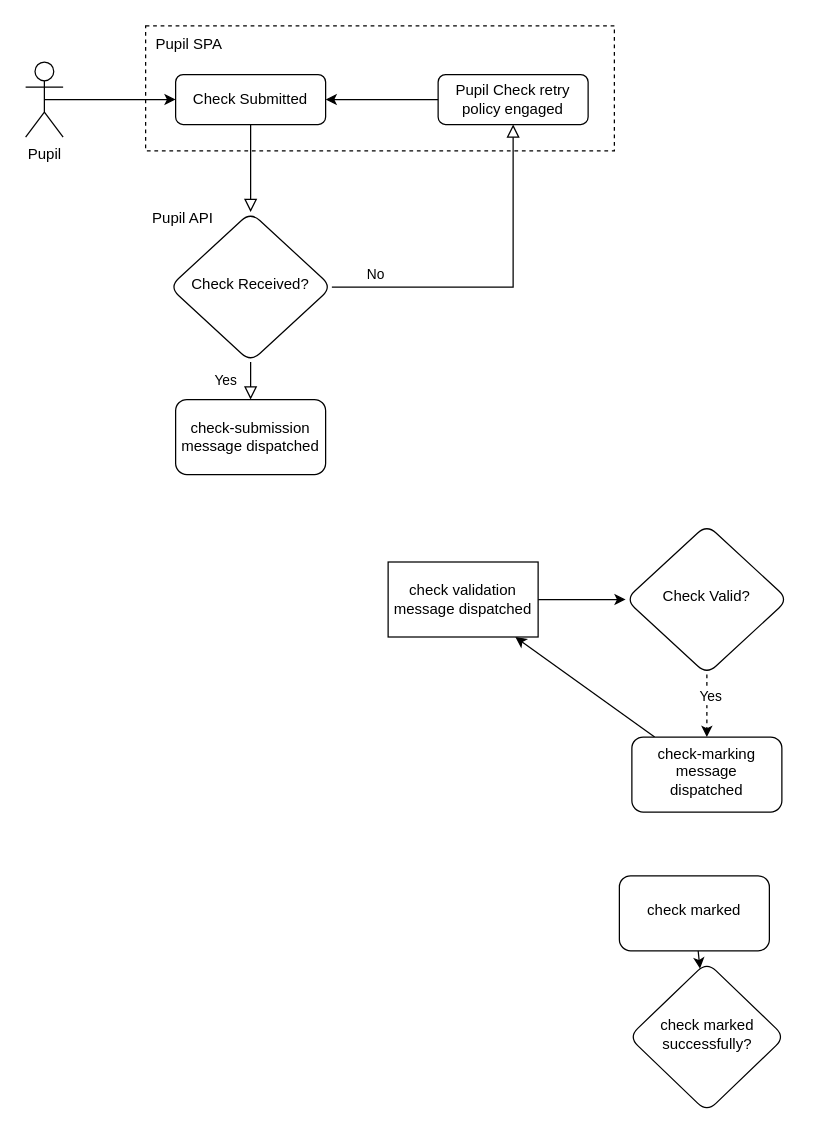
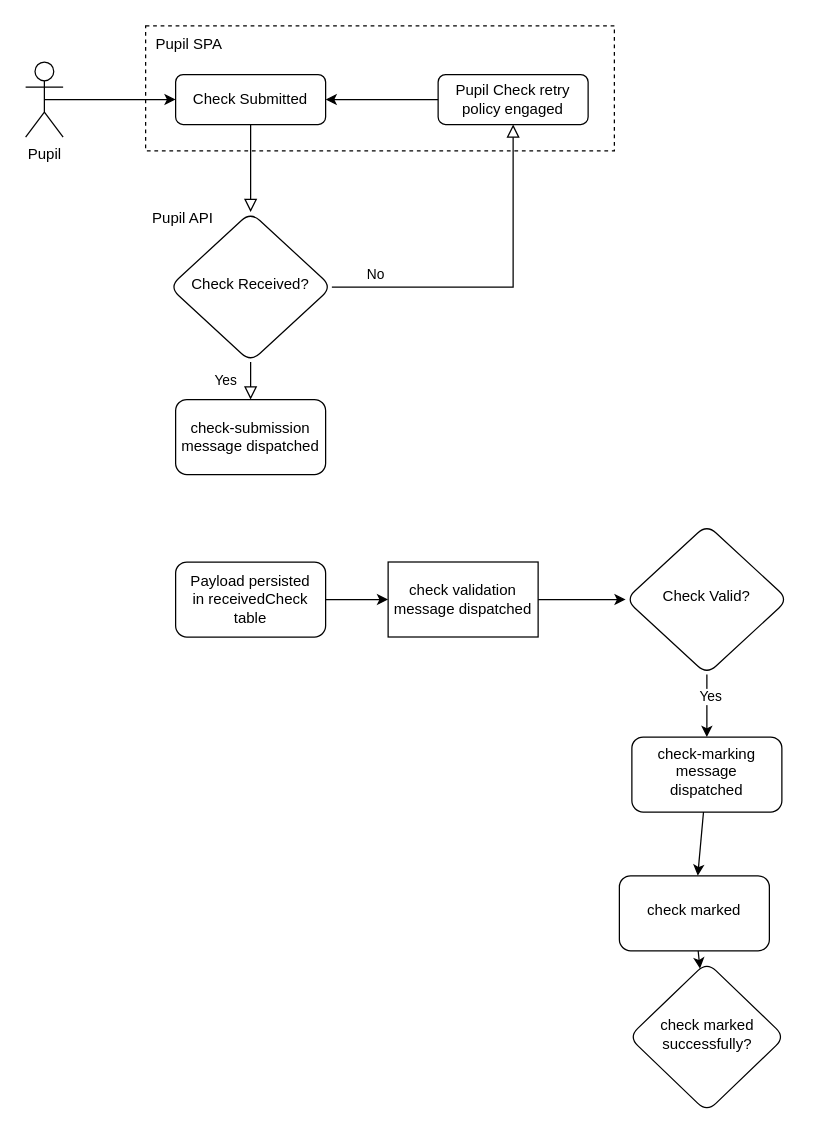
none -> (251, 599)
none -> (353, 599)
(589, 689) -> (701, 840)
(707, 717) -> (707, 717)
